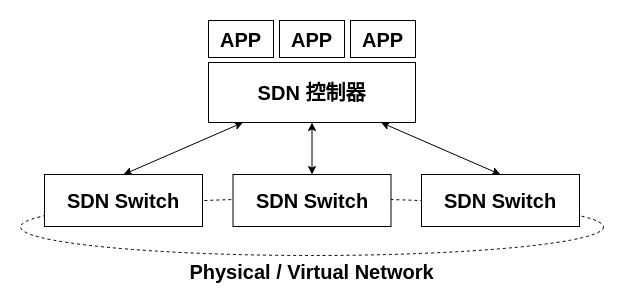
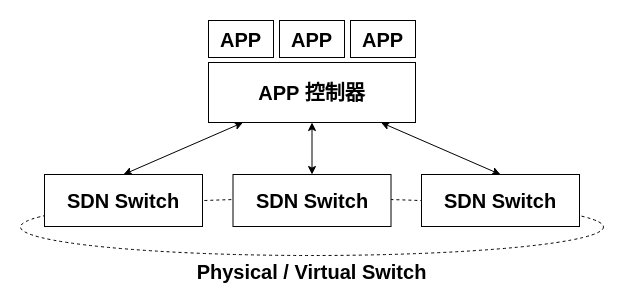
(312, 93) -> (312, 93)
(312, 272) -> (312, 272)
